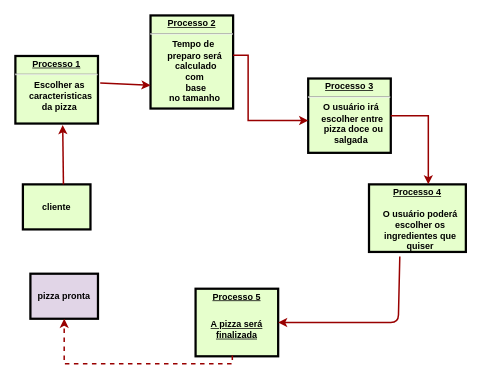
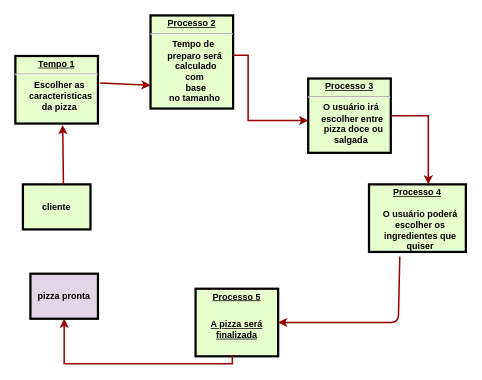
(57, 56) -> (57, 56)
(132, 363) -> (132, 363)
